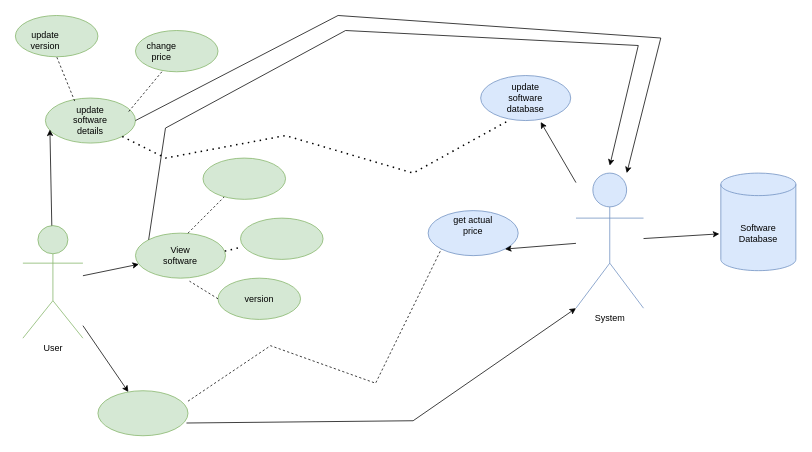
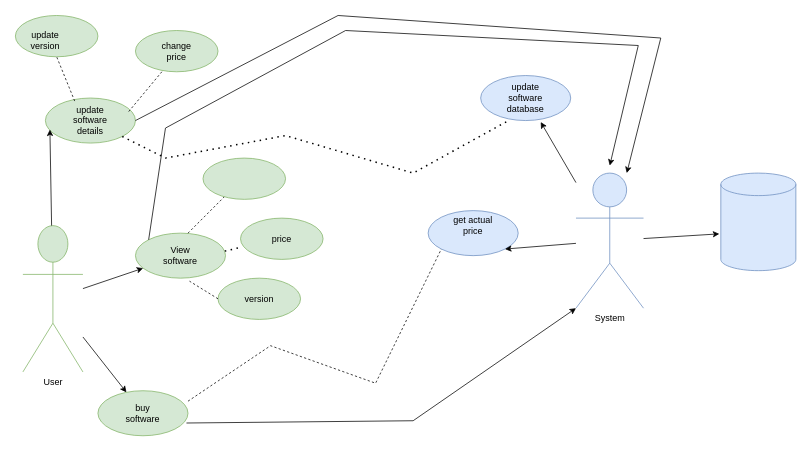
(162, 51) -> (177, 51)
(758, 233) -> none
none -> (282, 239)
(53, 282) -> (53, 299)
none -> (143, 413)
